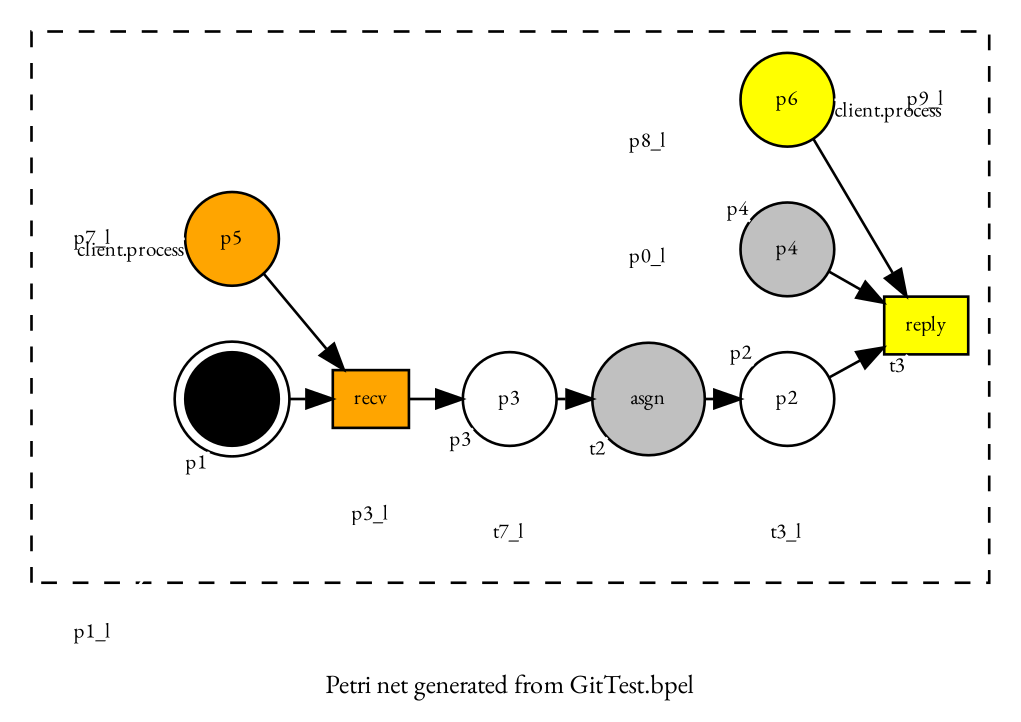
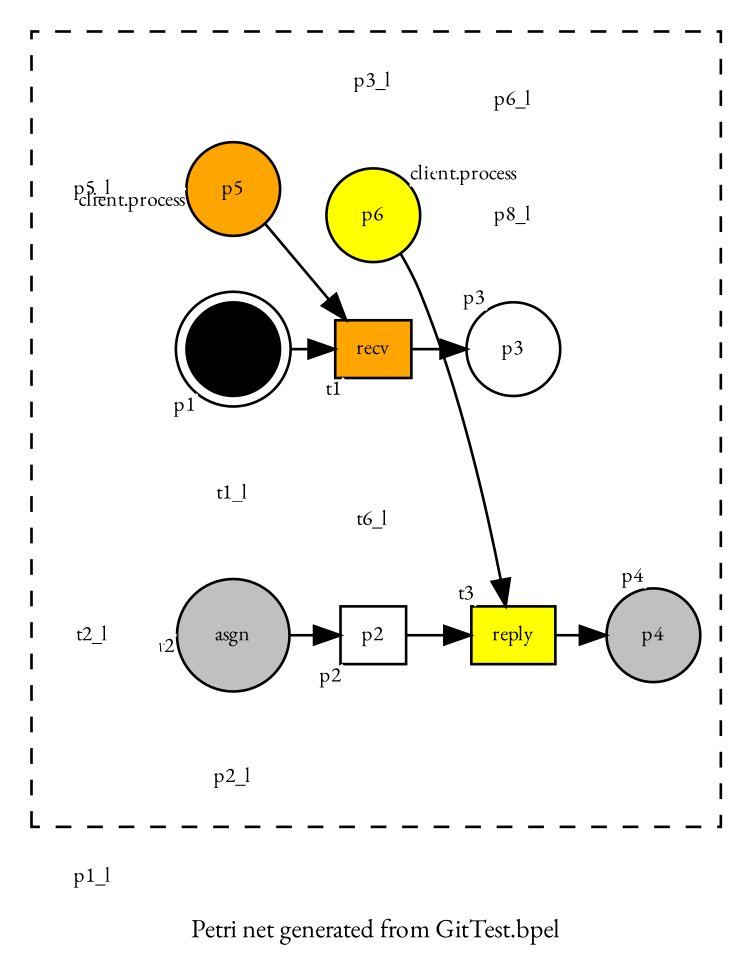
(926, 100) -> (513, 100)
(93, 239) -> (93, 189)
(649, 257) -> (233, 777)
(845, 280) -> (567, 635)
(561, 399) -> none
(787, 399) -> (373, 635)
none -> (233, 494)
(510, 533) -> (93, 635)
(787, 533) -> (373, 520)
